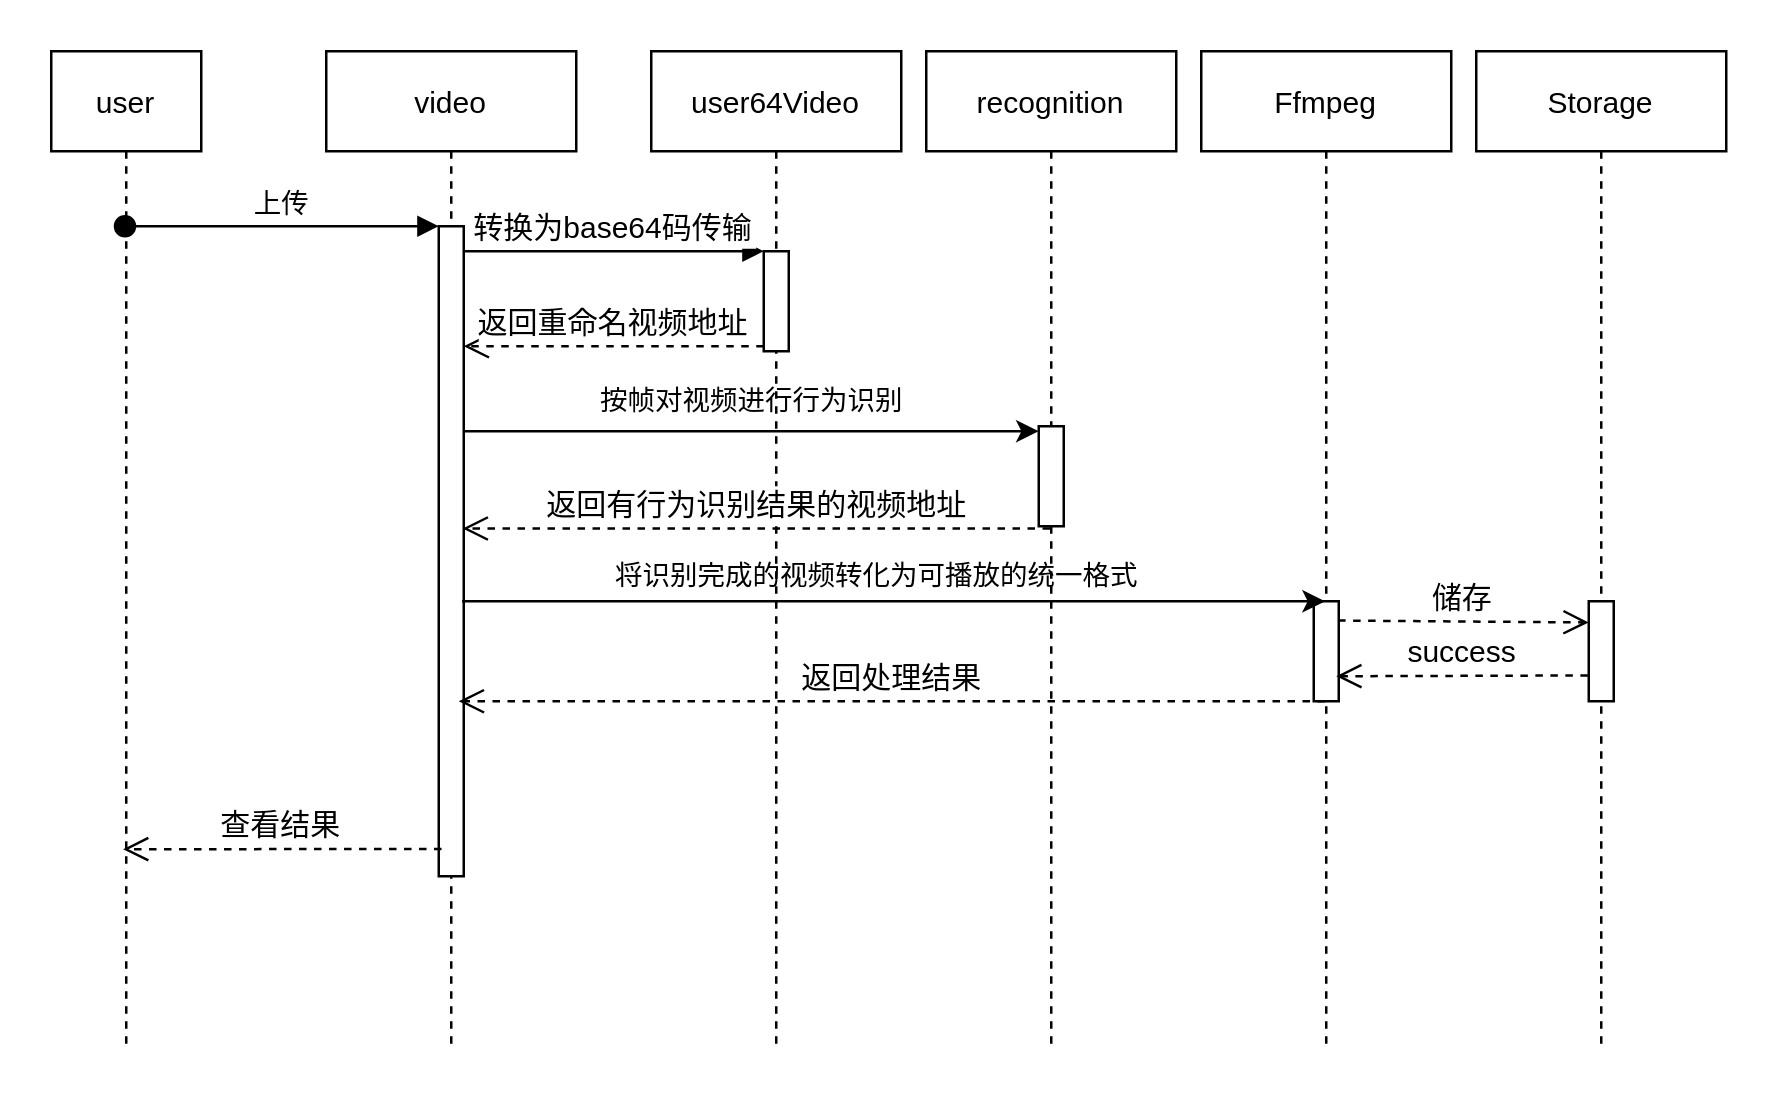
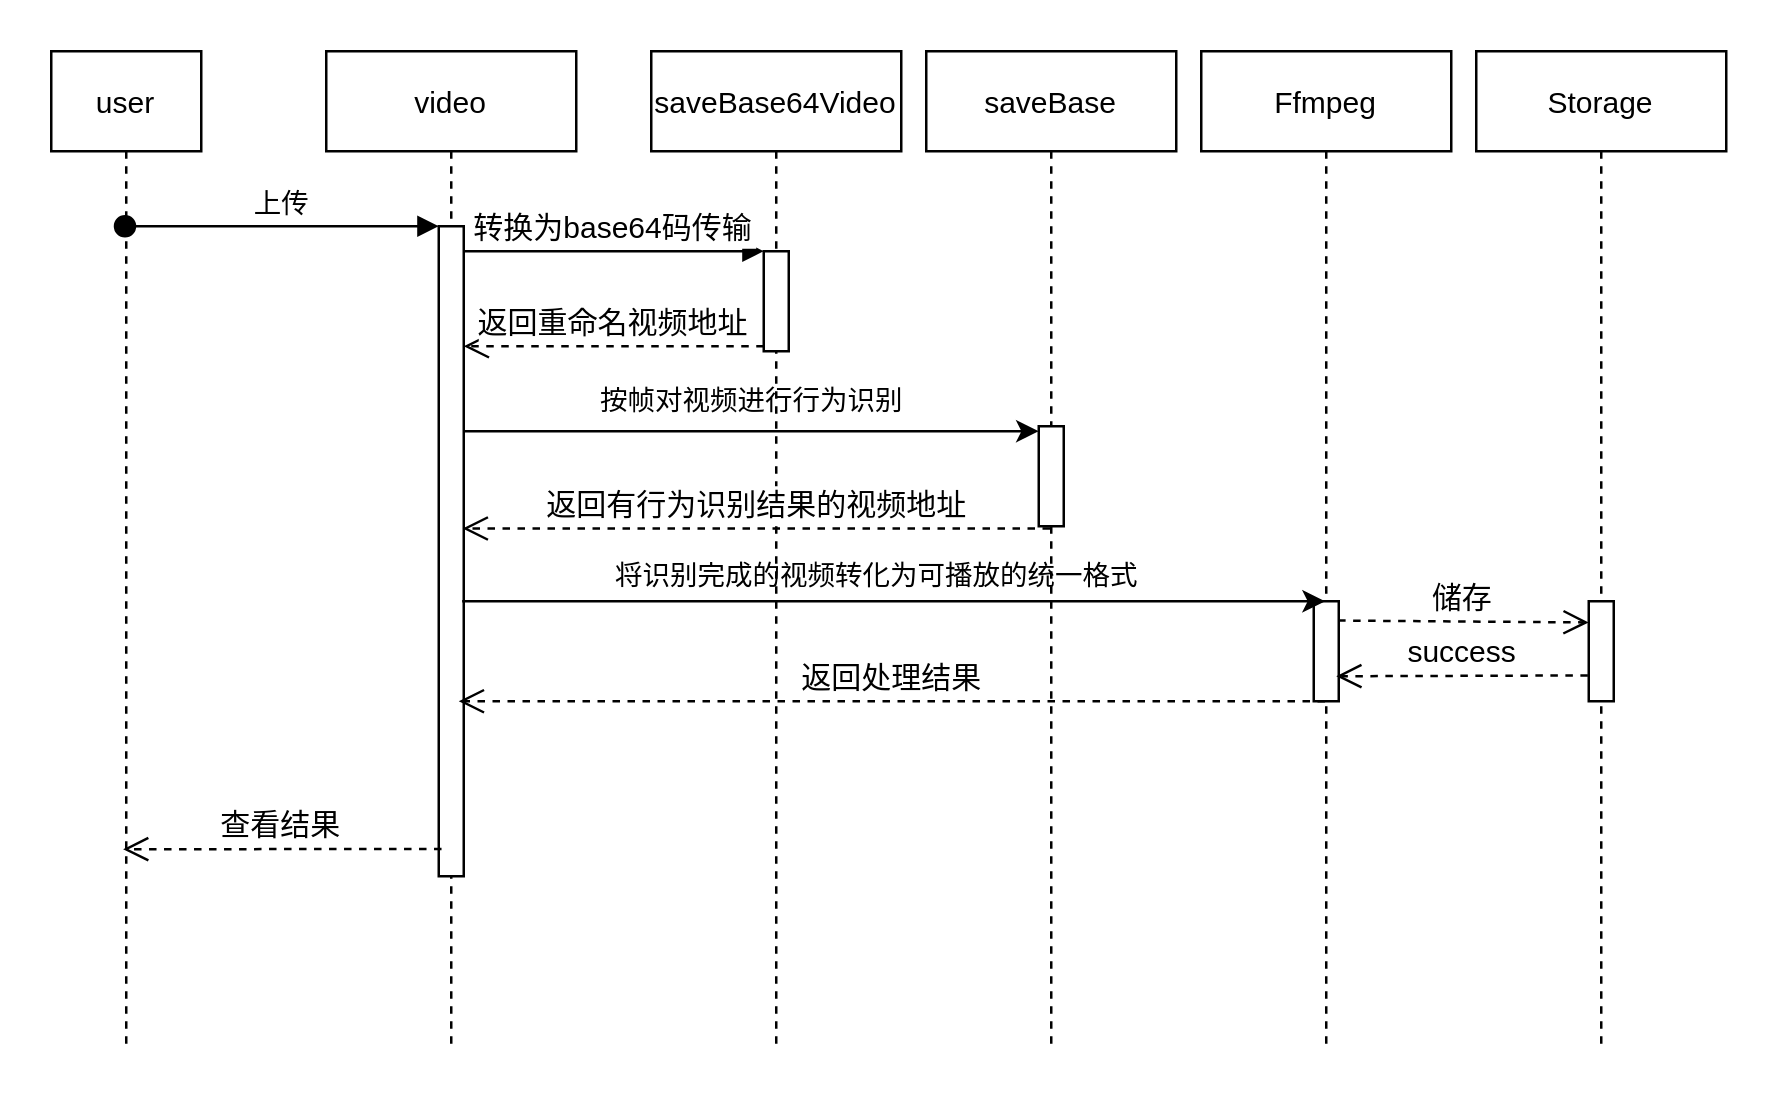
(775, 103) -> (775, 103)
(1050, 103) -> (1050, 103)
